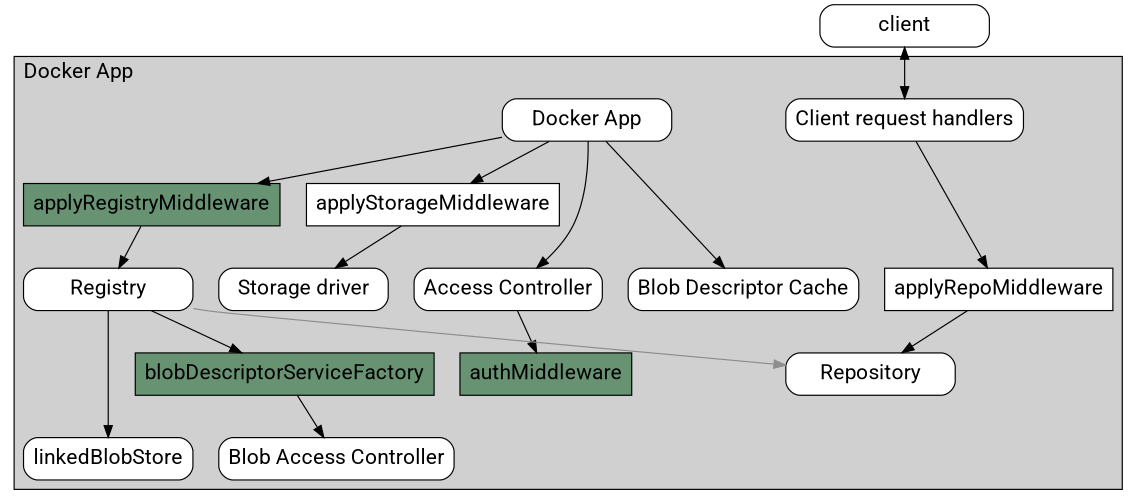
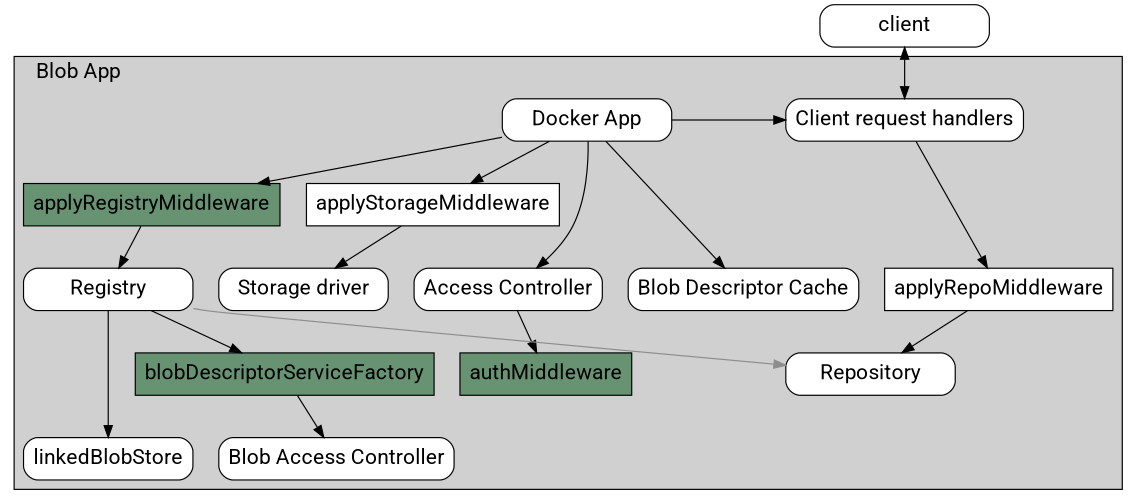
(79, 73) -> (79, 73)
none -> (723, 120)
